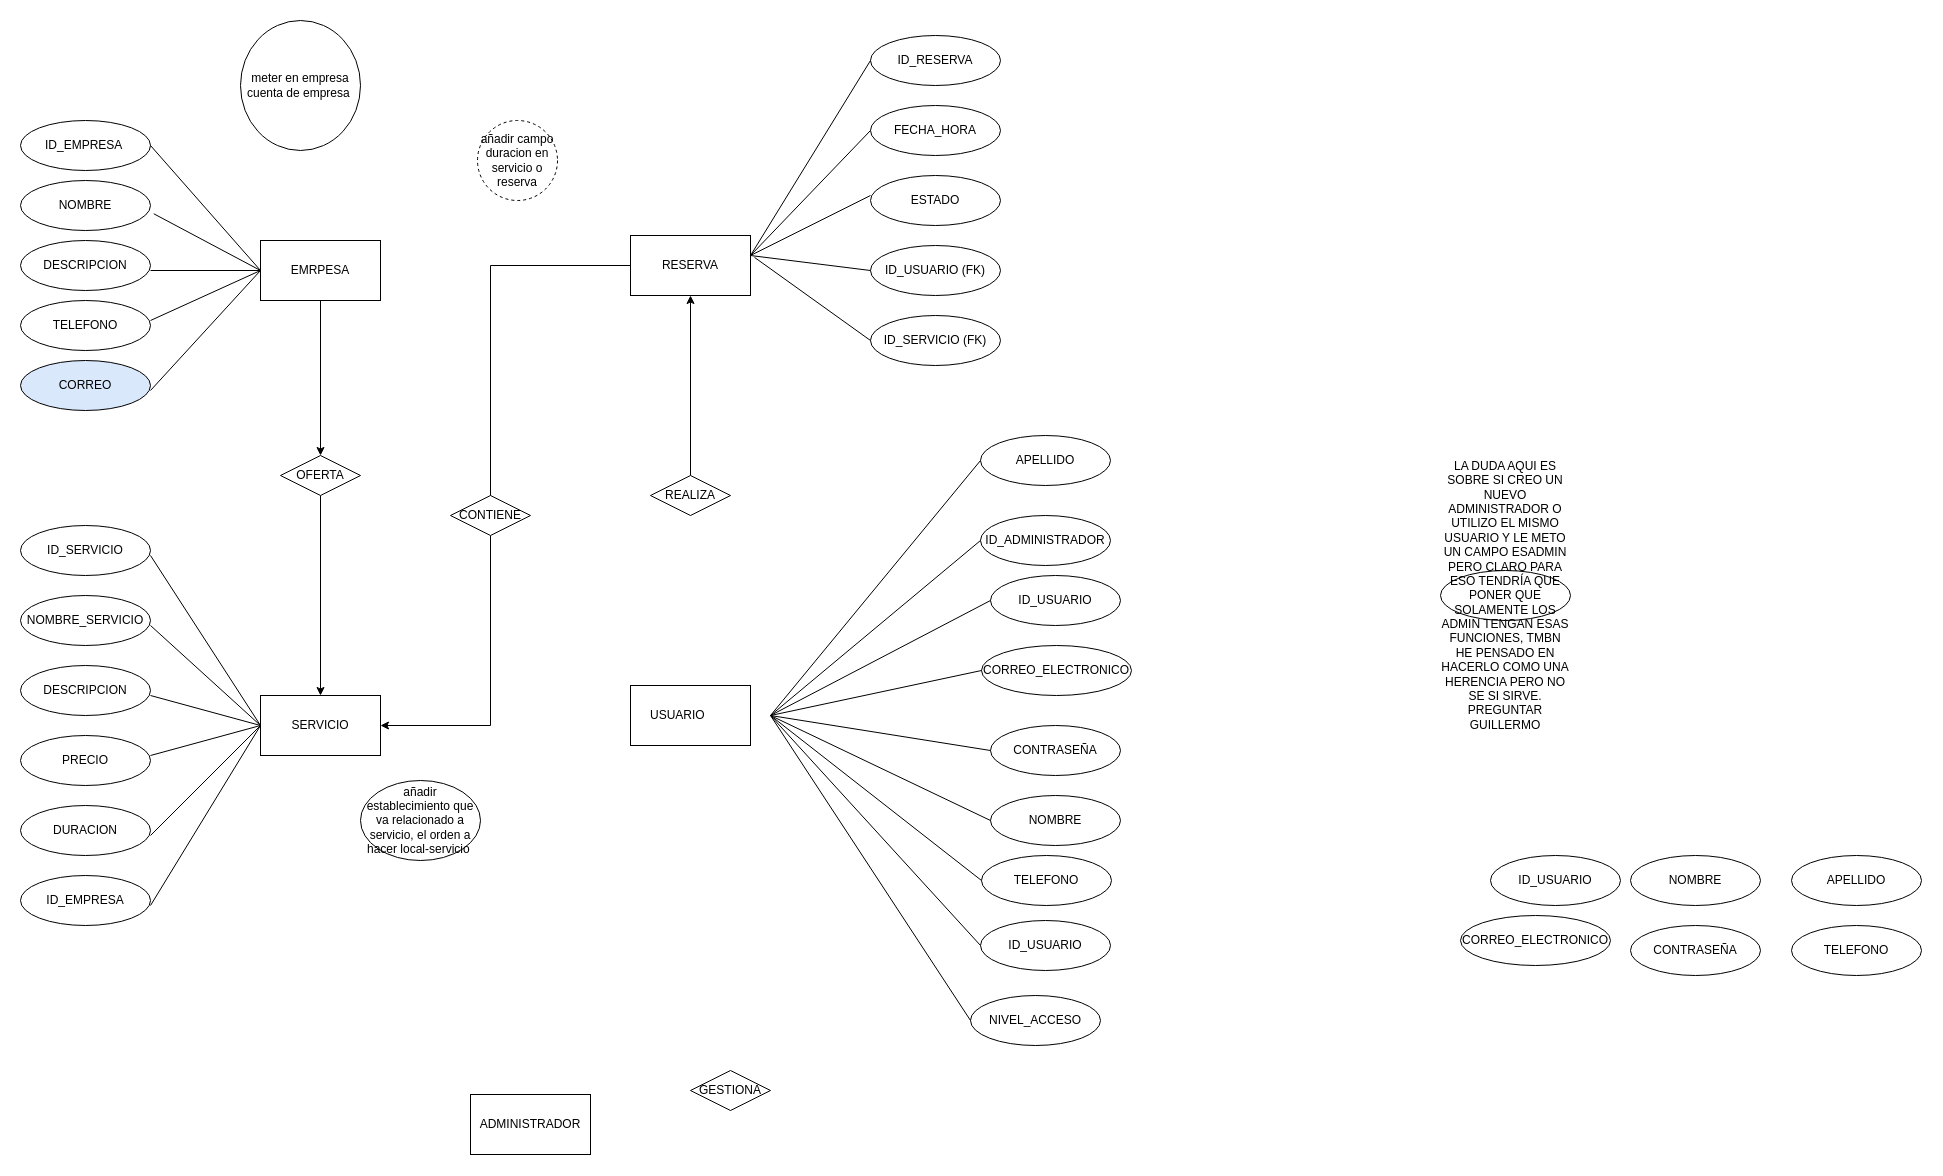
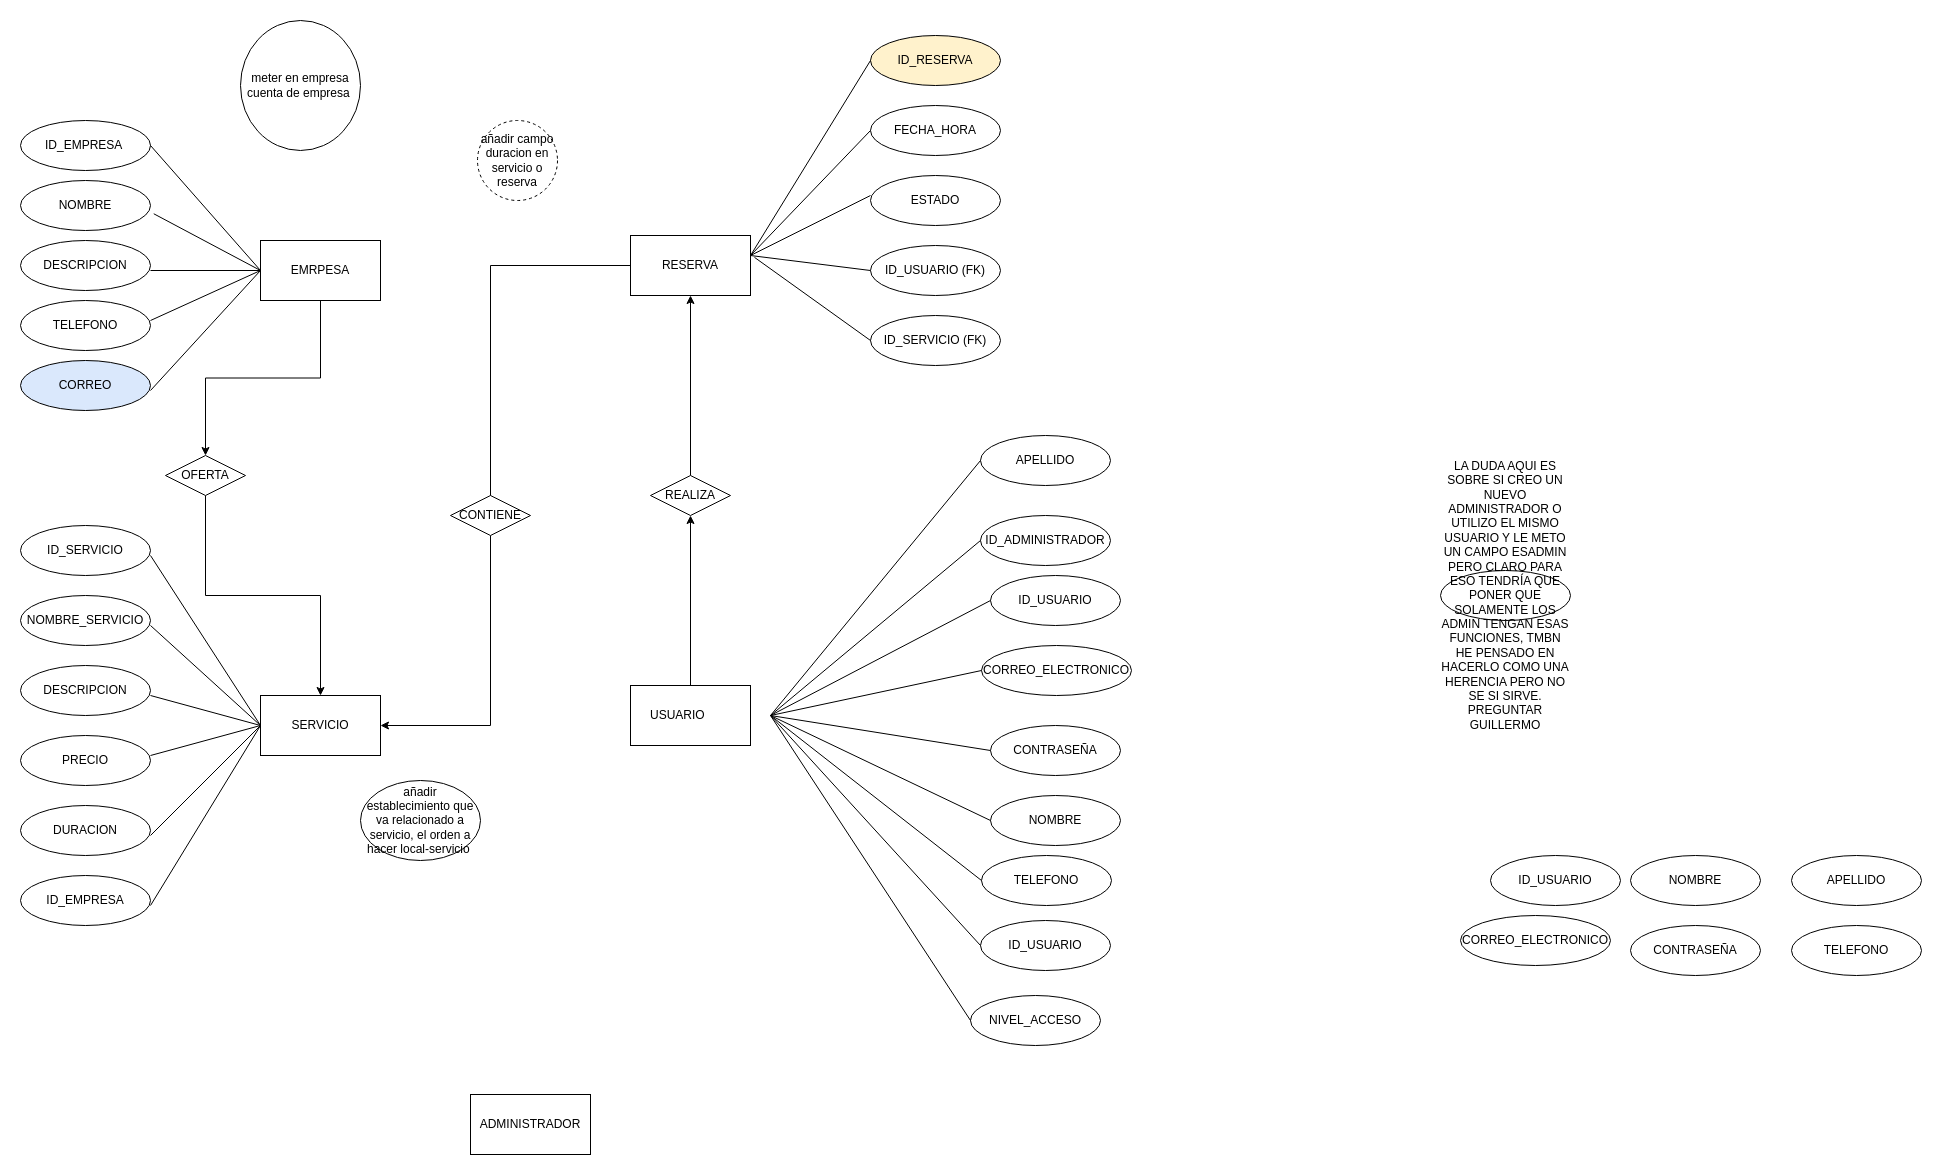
(936, 61) -> (936, 61)
(321, 476) -> (206, 476)
none -> (691, 604)
(731, 1091) -> none
